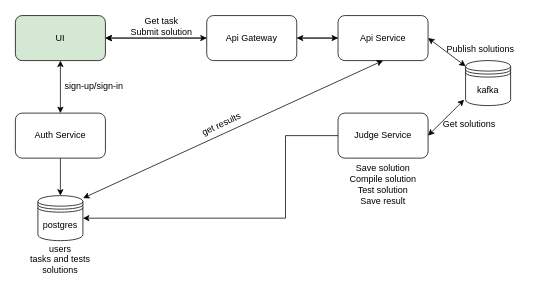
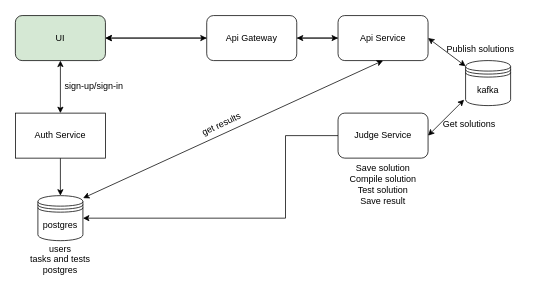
(162, 27) -> none
(60, 135) -> (60, 135)
(60, 259) -> (60, 259)
